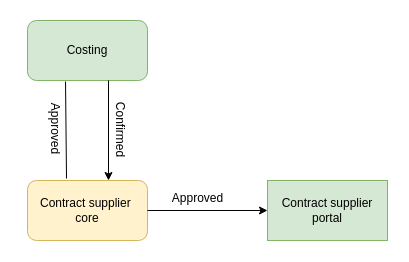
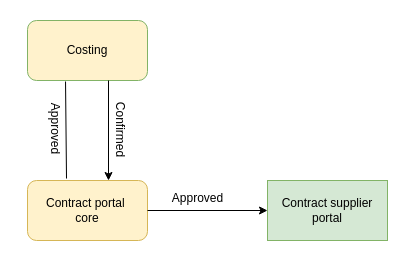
(88, 51) -> (88, 51)
(88, 211) -> (88, 211)
